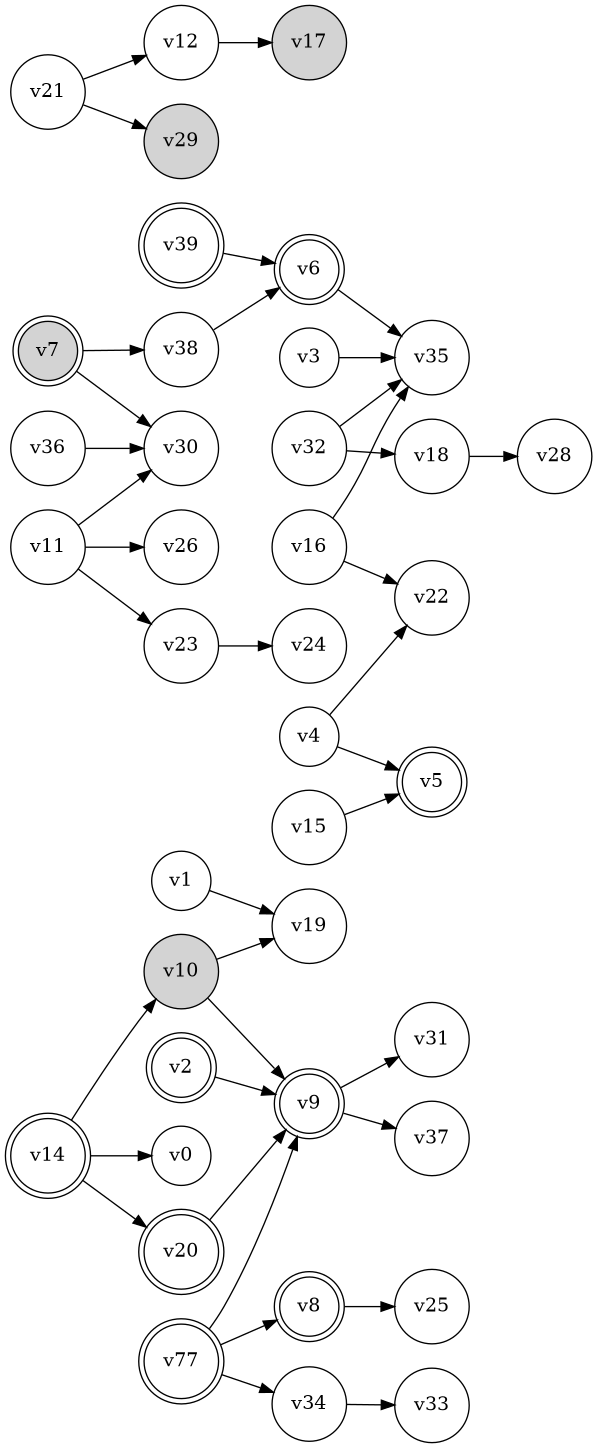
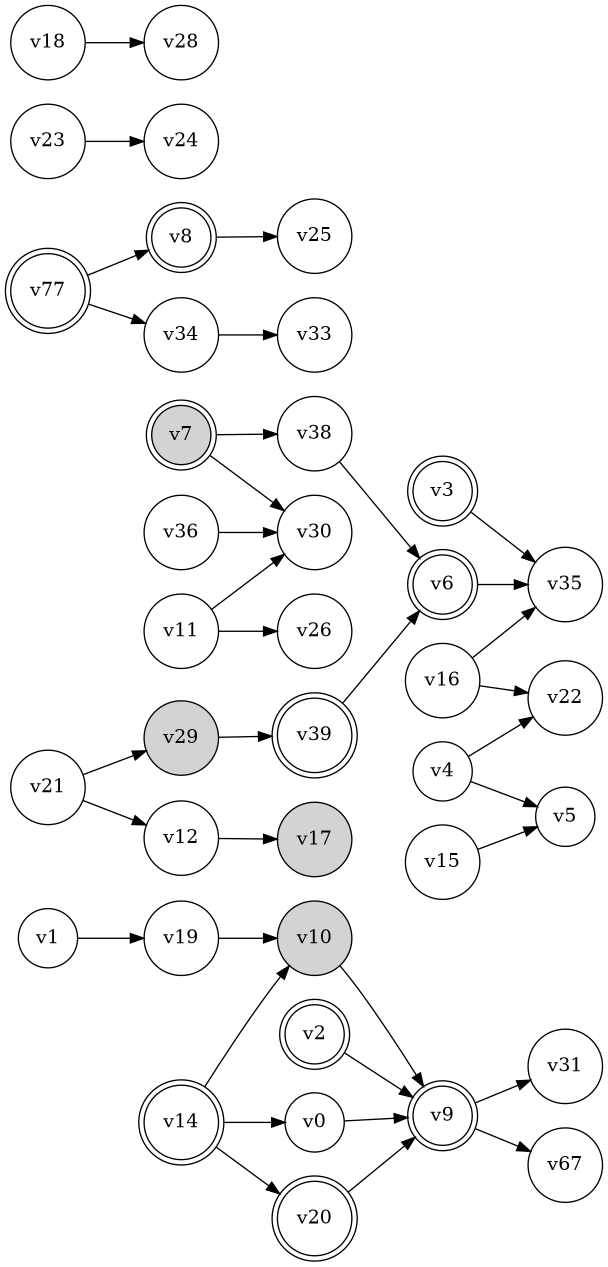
(309, 358) -> (443, 491)
(309, 448) -> none
(109, 593) -> none
none -> (238, 737)
(432, 782) -> (565, 817)
(239, 951) -> (241, 938)
(432, 1138) -> (565, 1165)
(256, 1242) -> (369, 1120)
